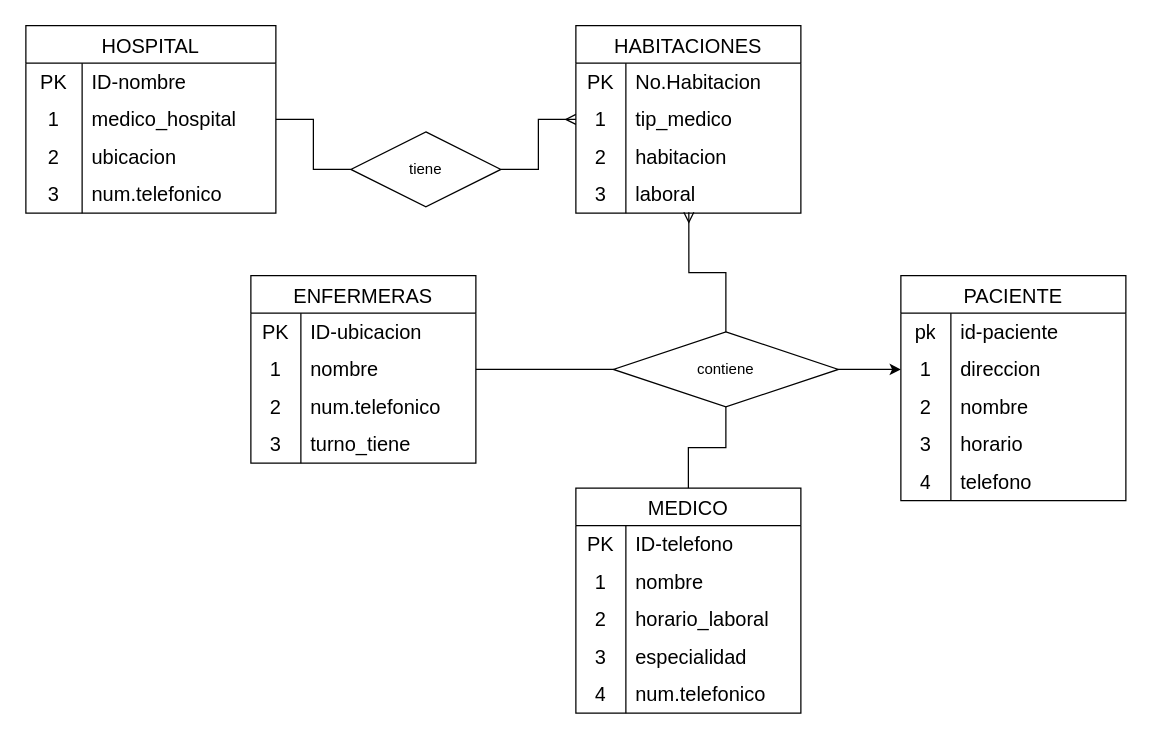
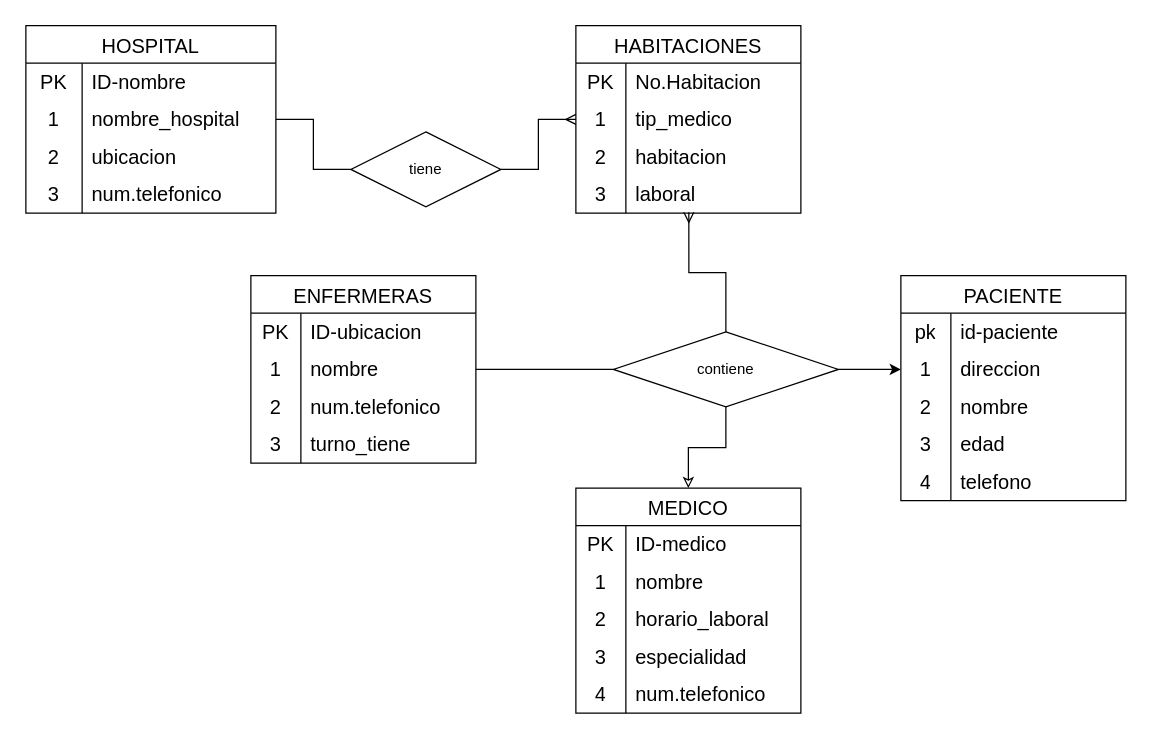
(168, 119) -> (171, 119)
(997, 444) -> (983, 444)
(688, 481) -> (688, 478)
(695, 544) -> (683, 544)
